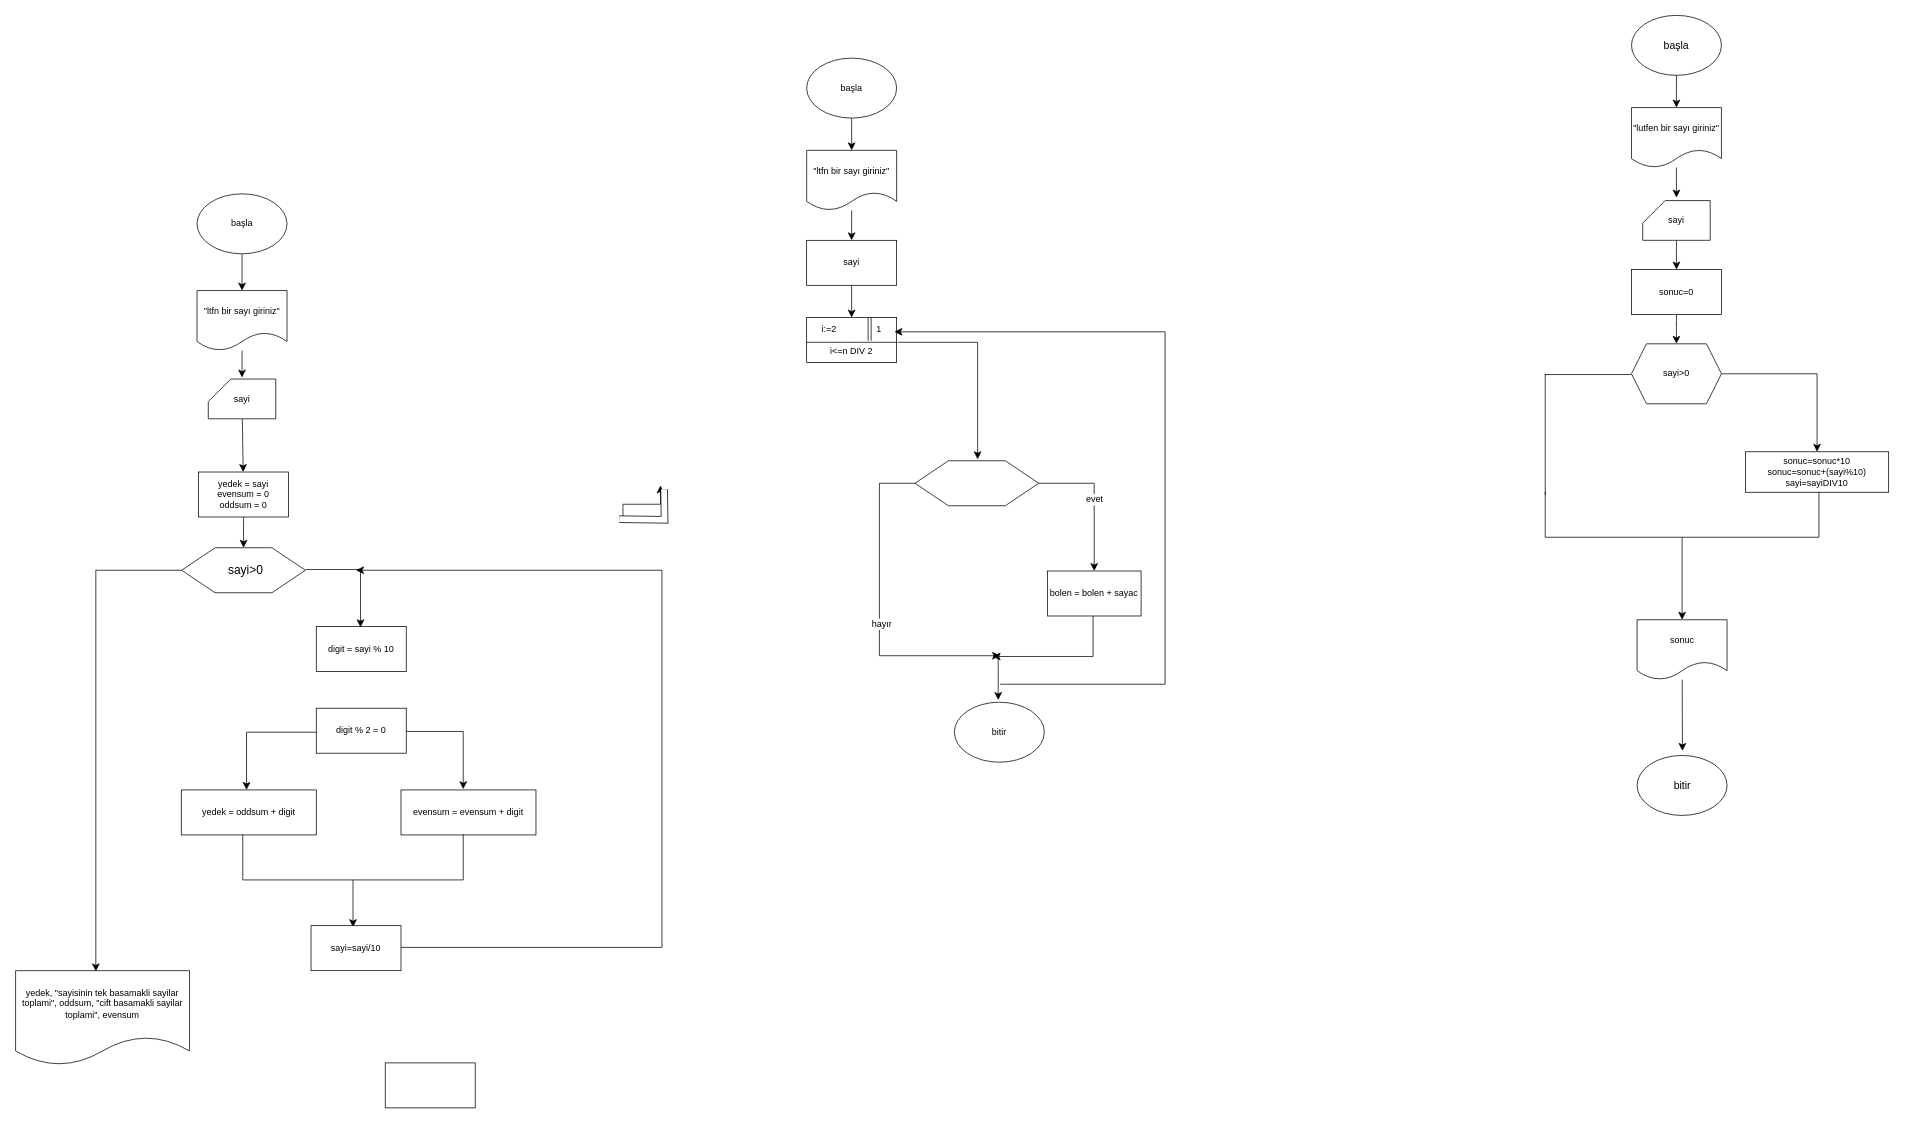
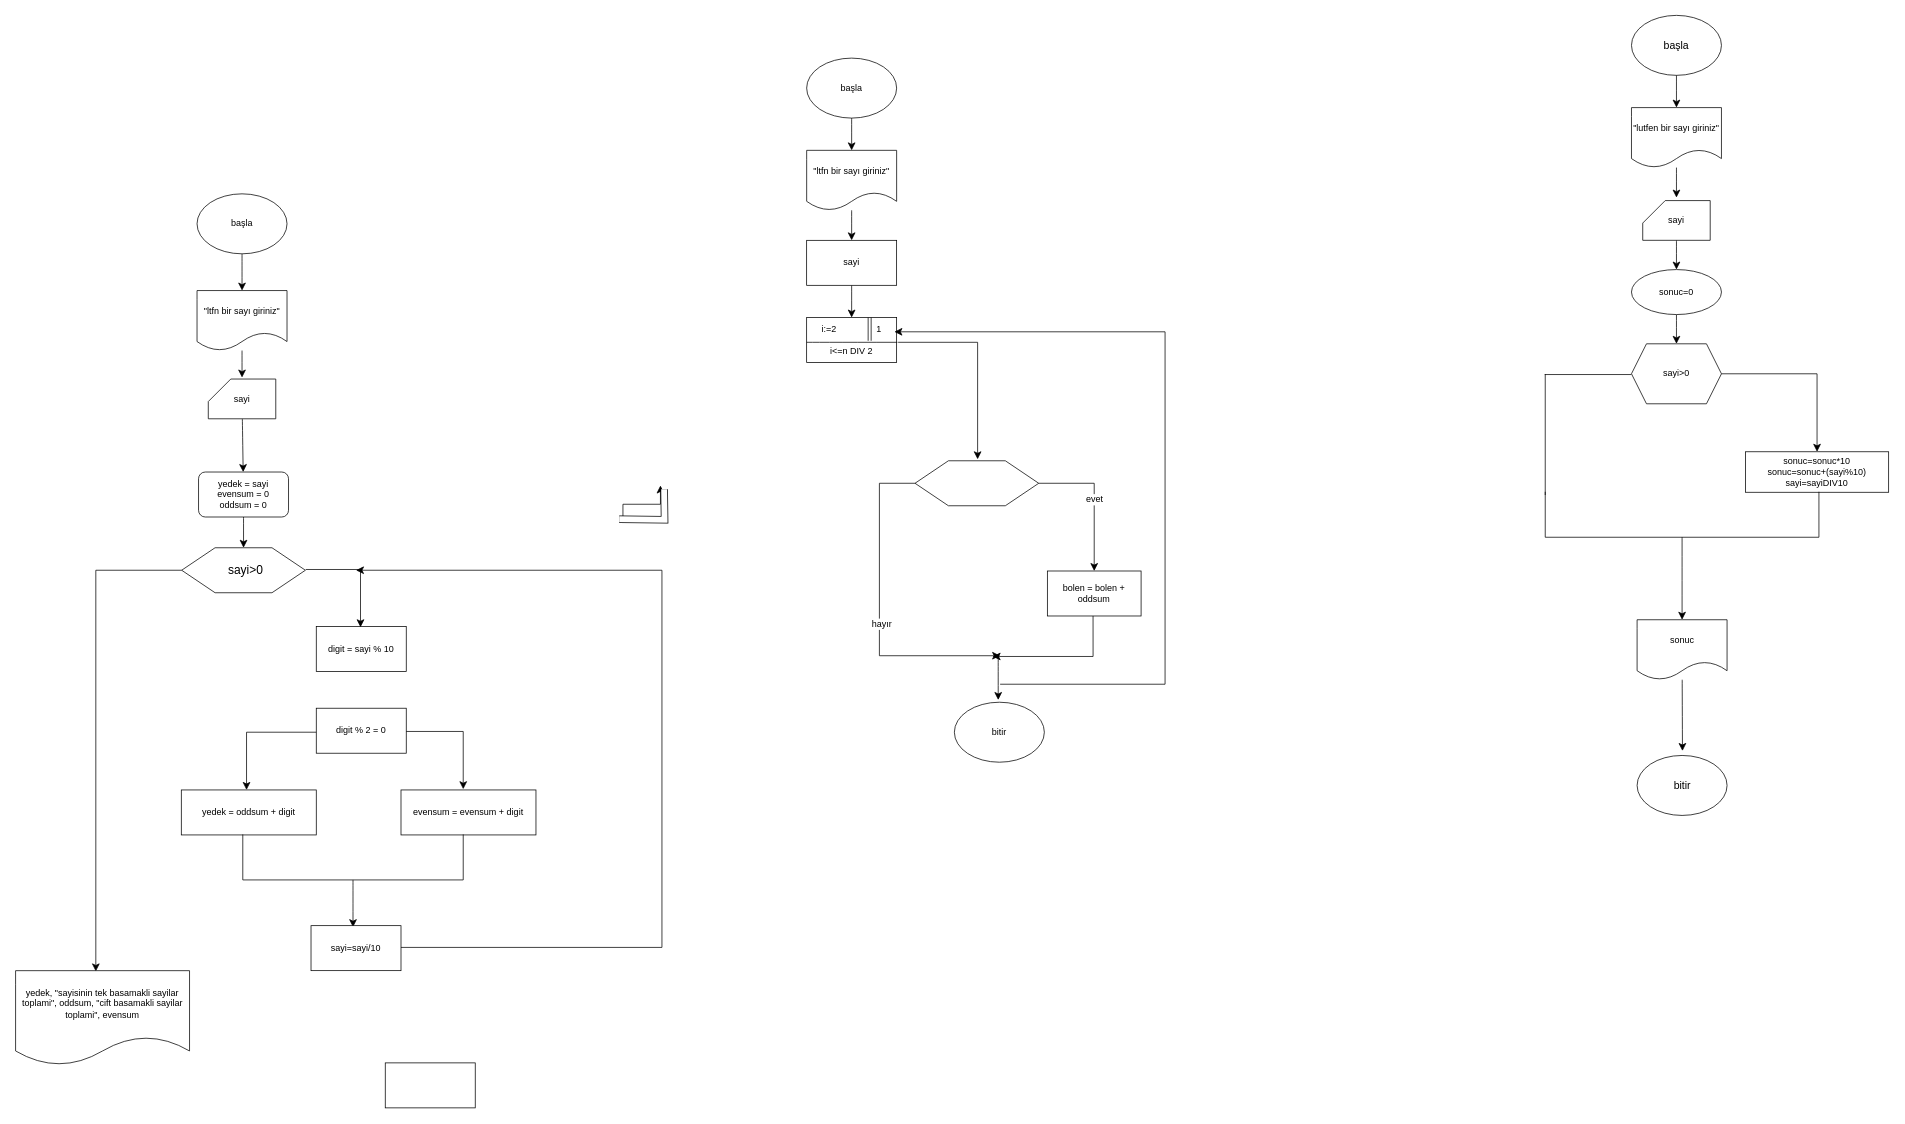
(1677, 292) -> (1677, 292)
(243, 495) -> (243, 495)
(1094, 594) -> (1094, 594)
